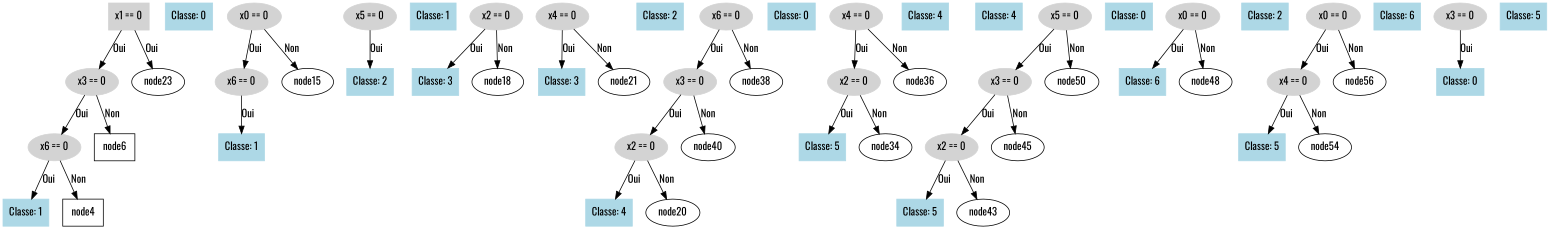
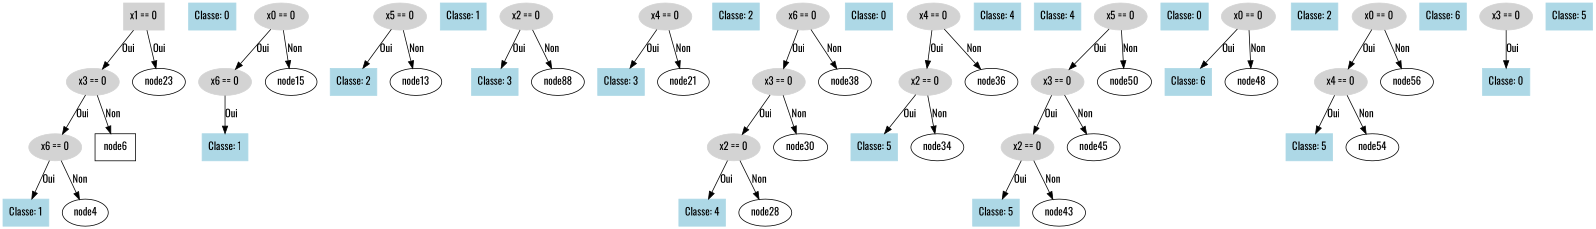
none -> (416, 82)
(498, 82) -> (558, 82)
(708, 147) -> (801, 147)
(83, 213) -> (85, 213)
(673, 213) -> (765, 213)
